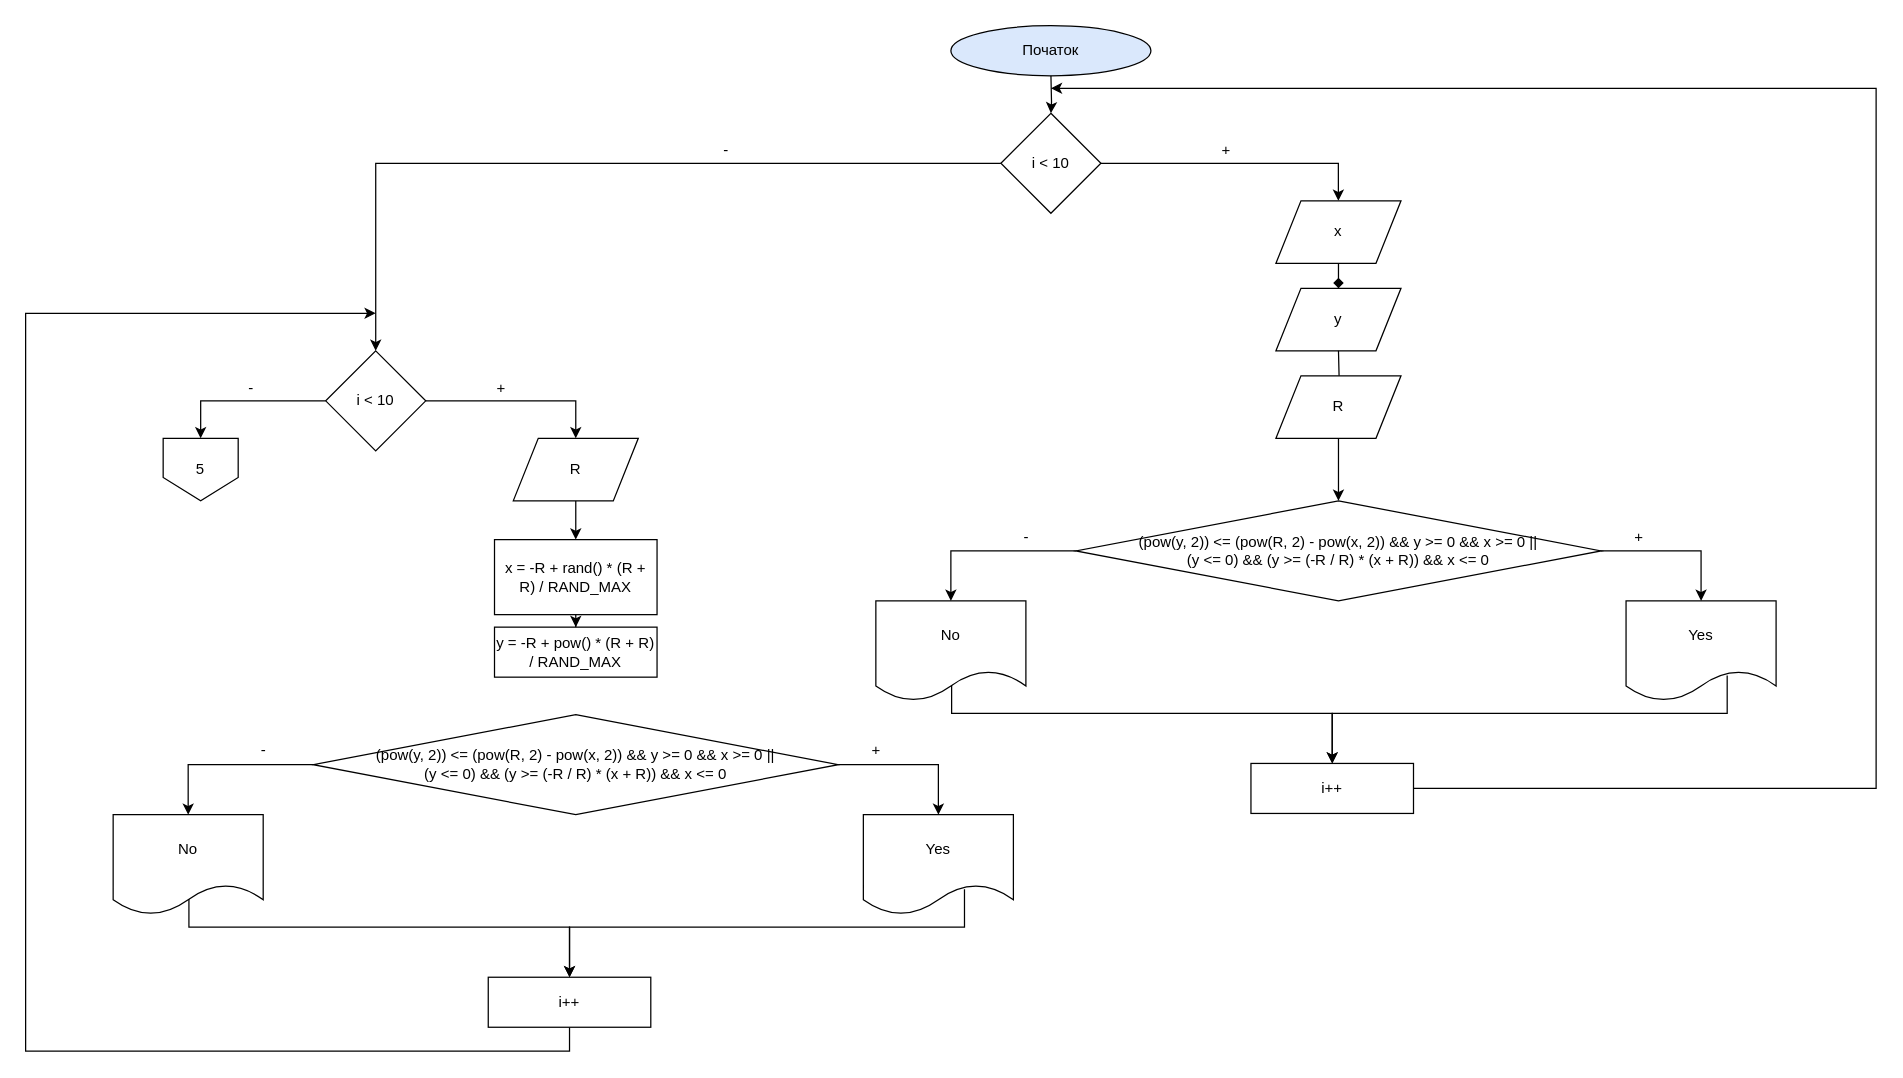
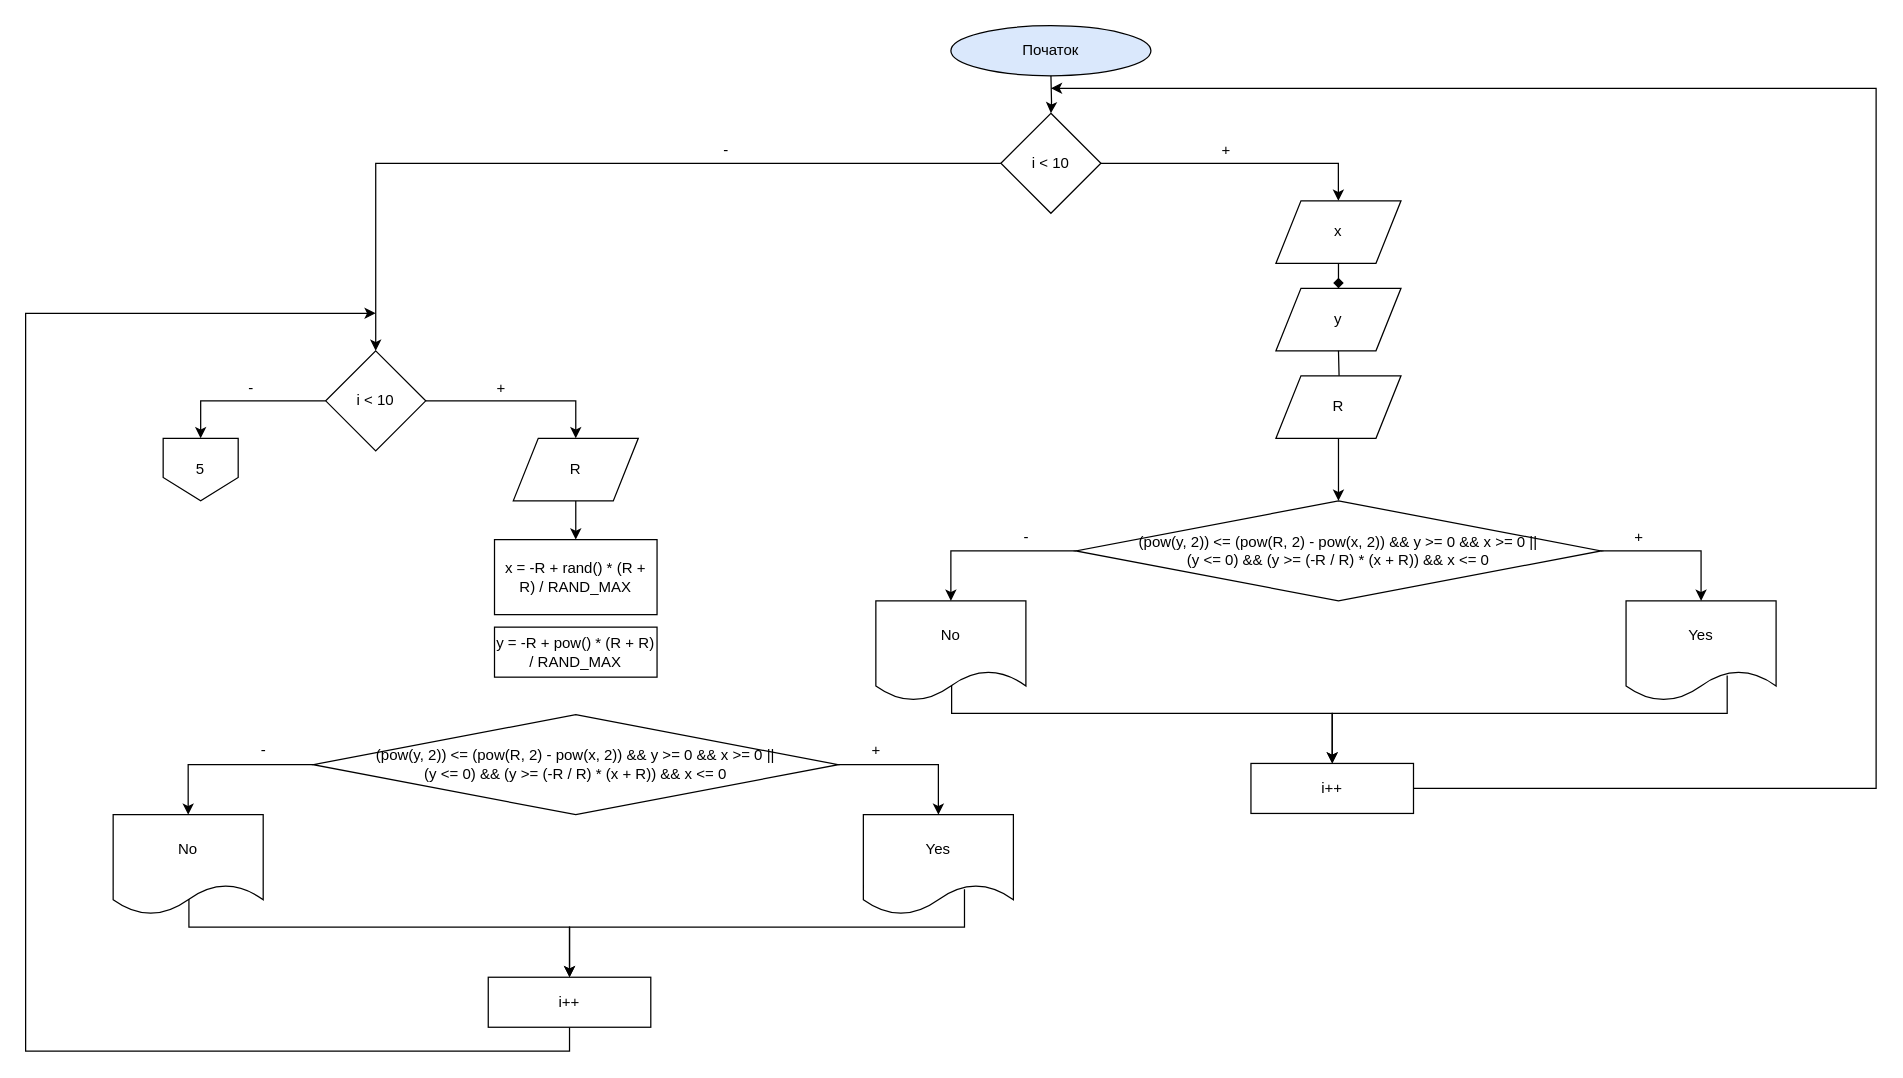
(576, 620) -> none
